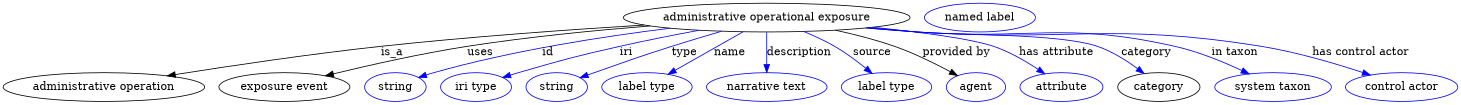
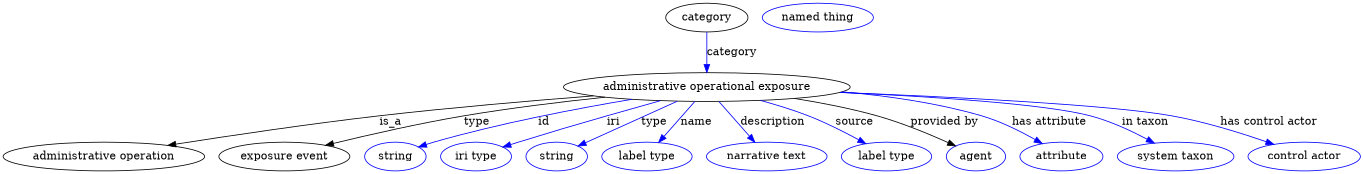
(980, 18) -> (818, 18)
(1061, 39) -> (707, 48)
(480, 52) -> (477, 122)
